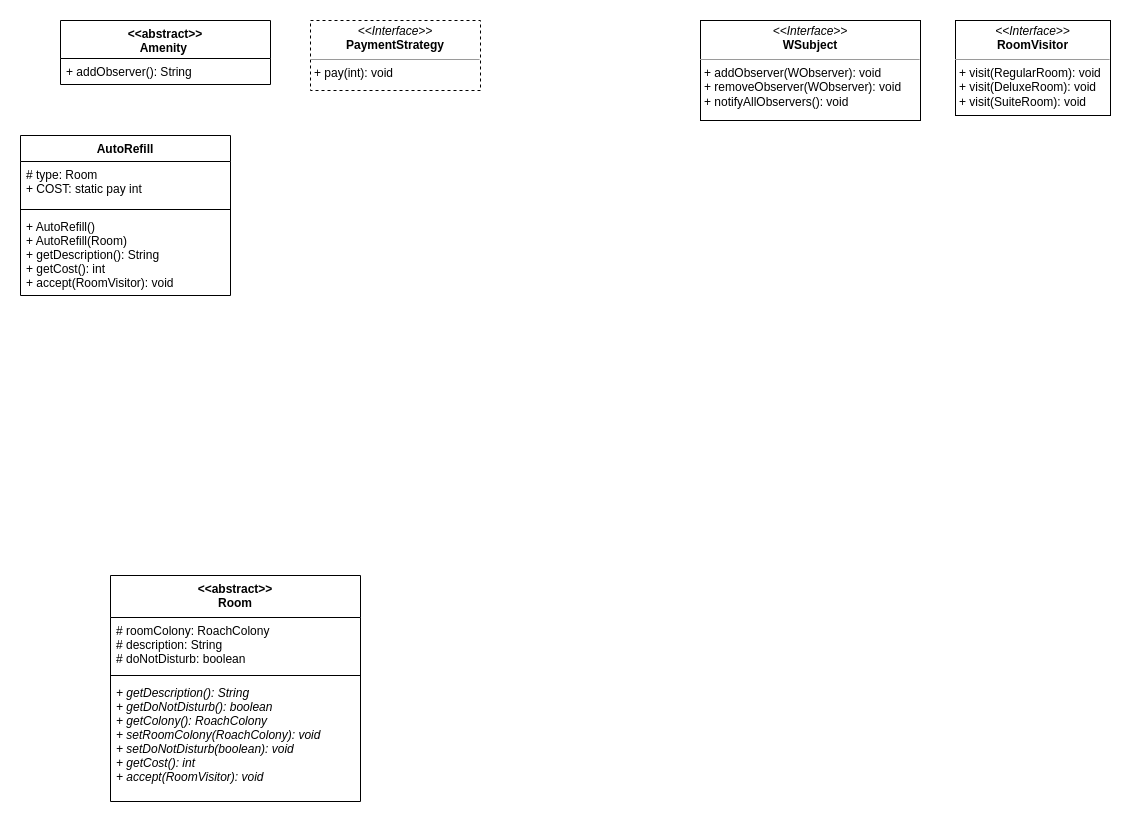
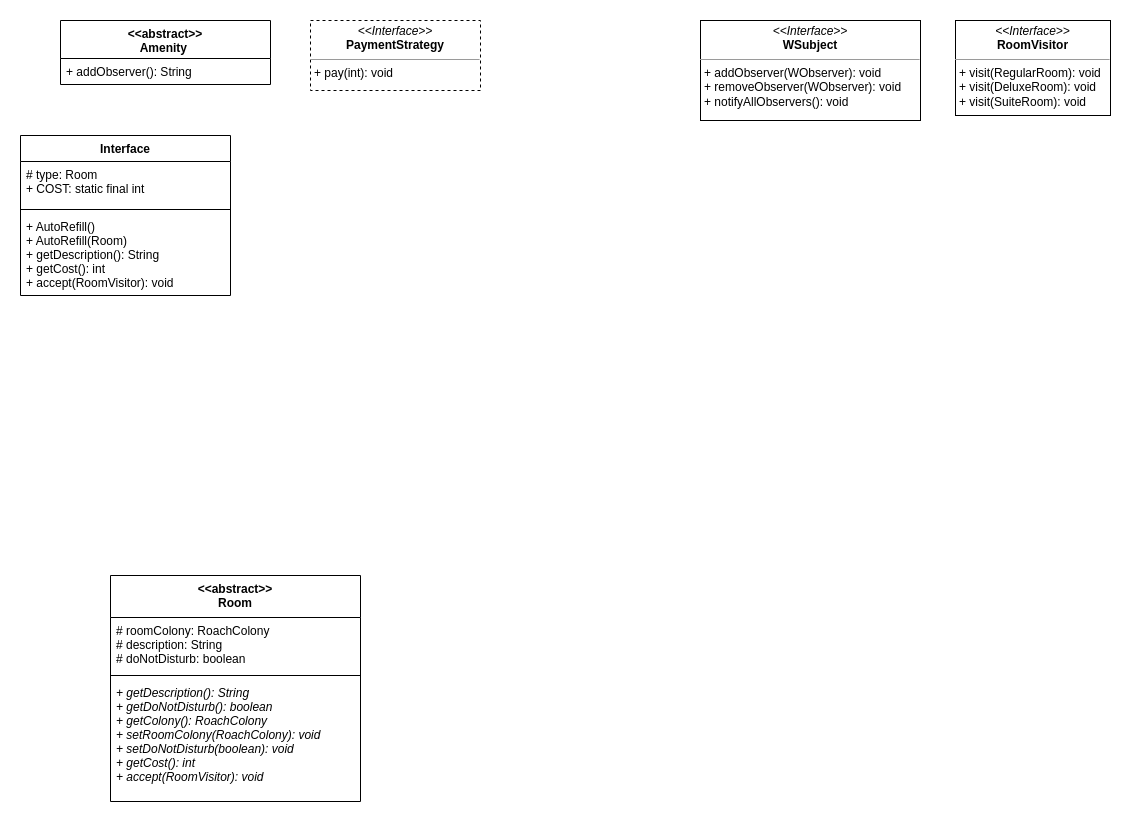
(125, 149) -> (125, 149)
(62, 175) -> (62, 175)
